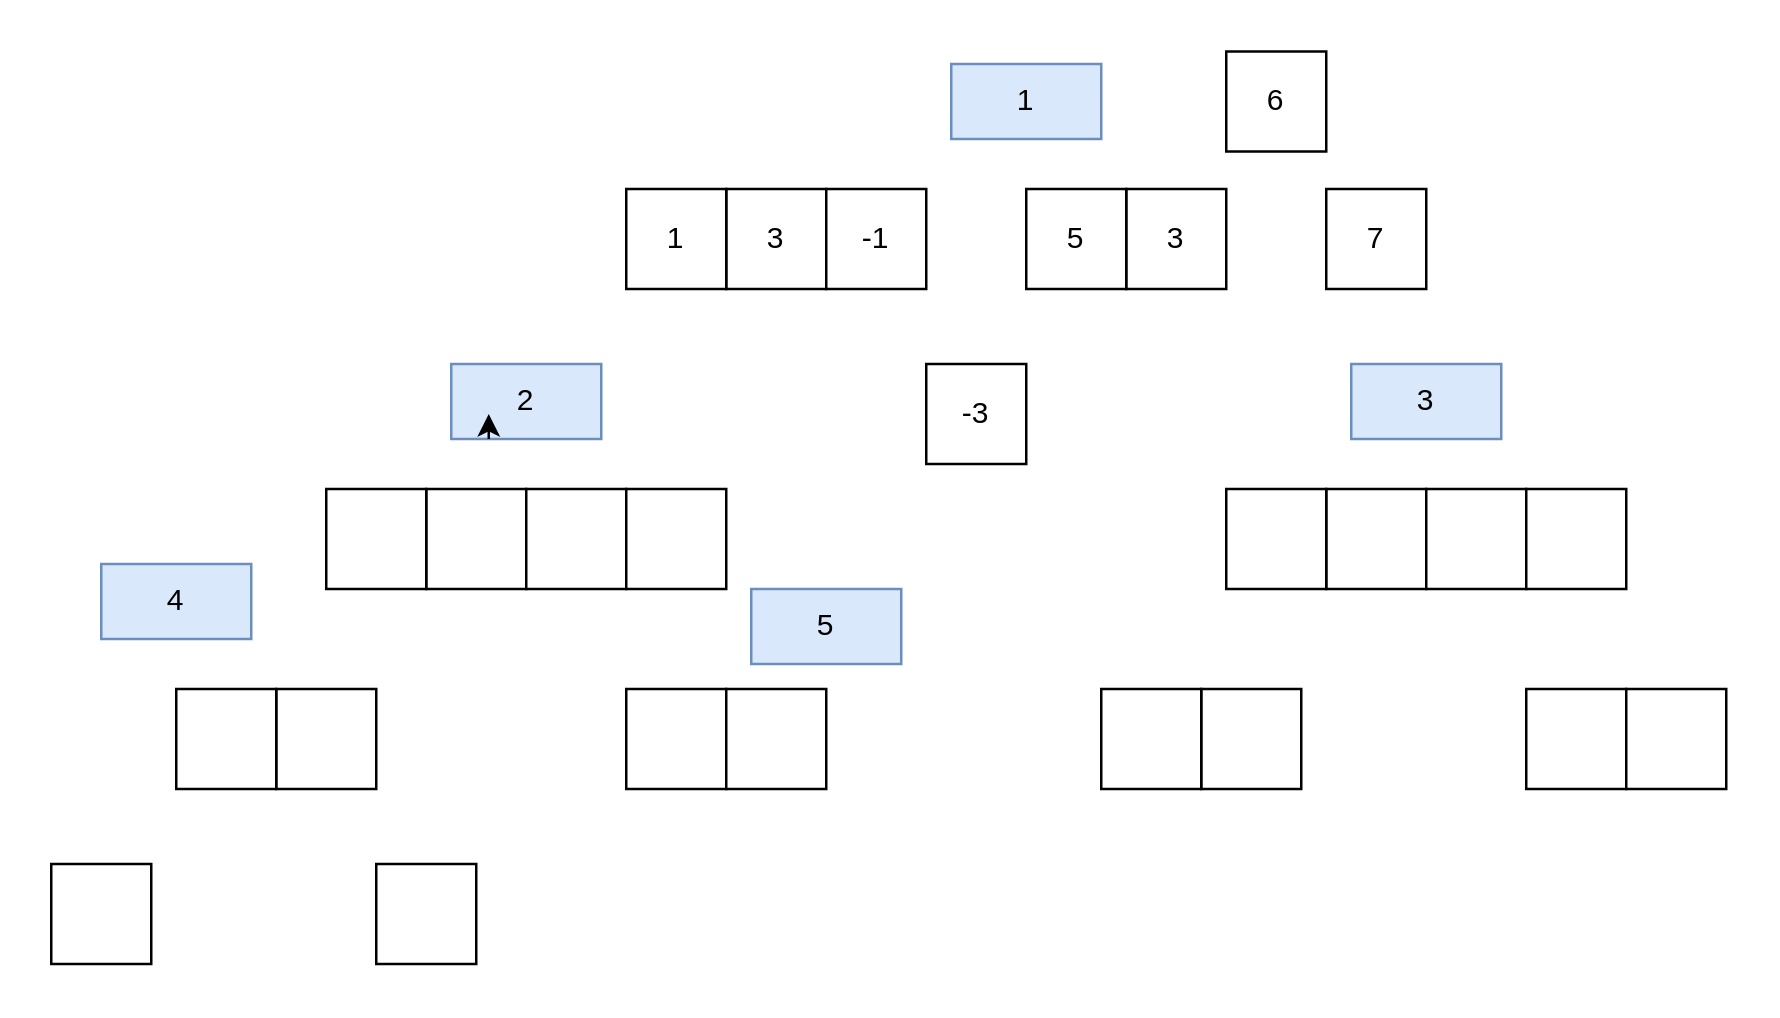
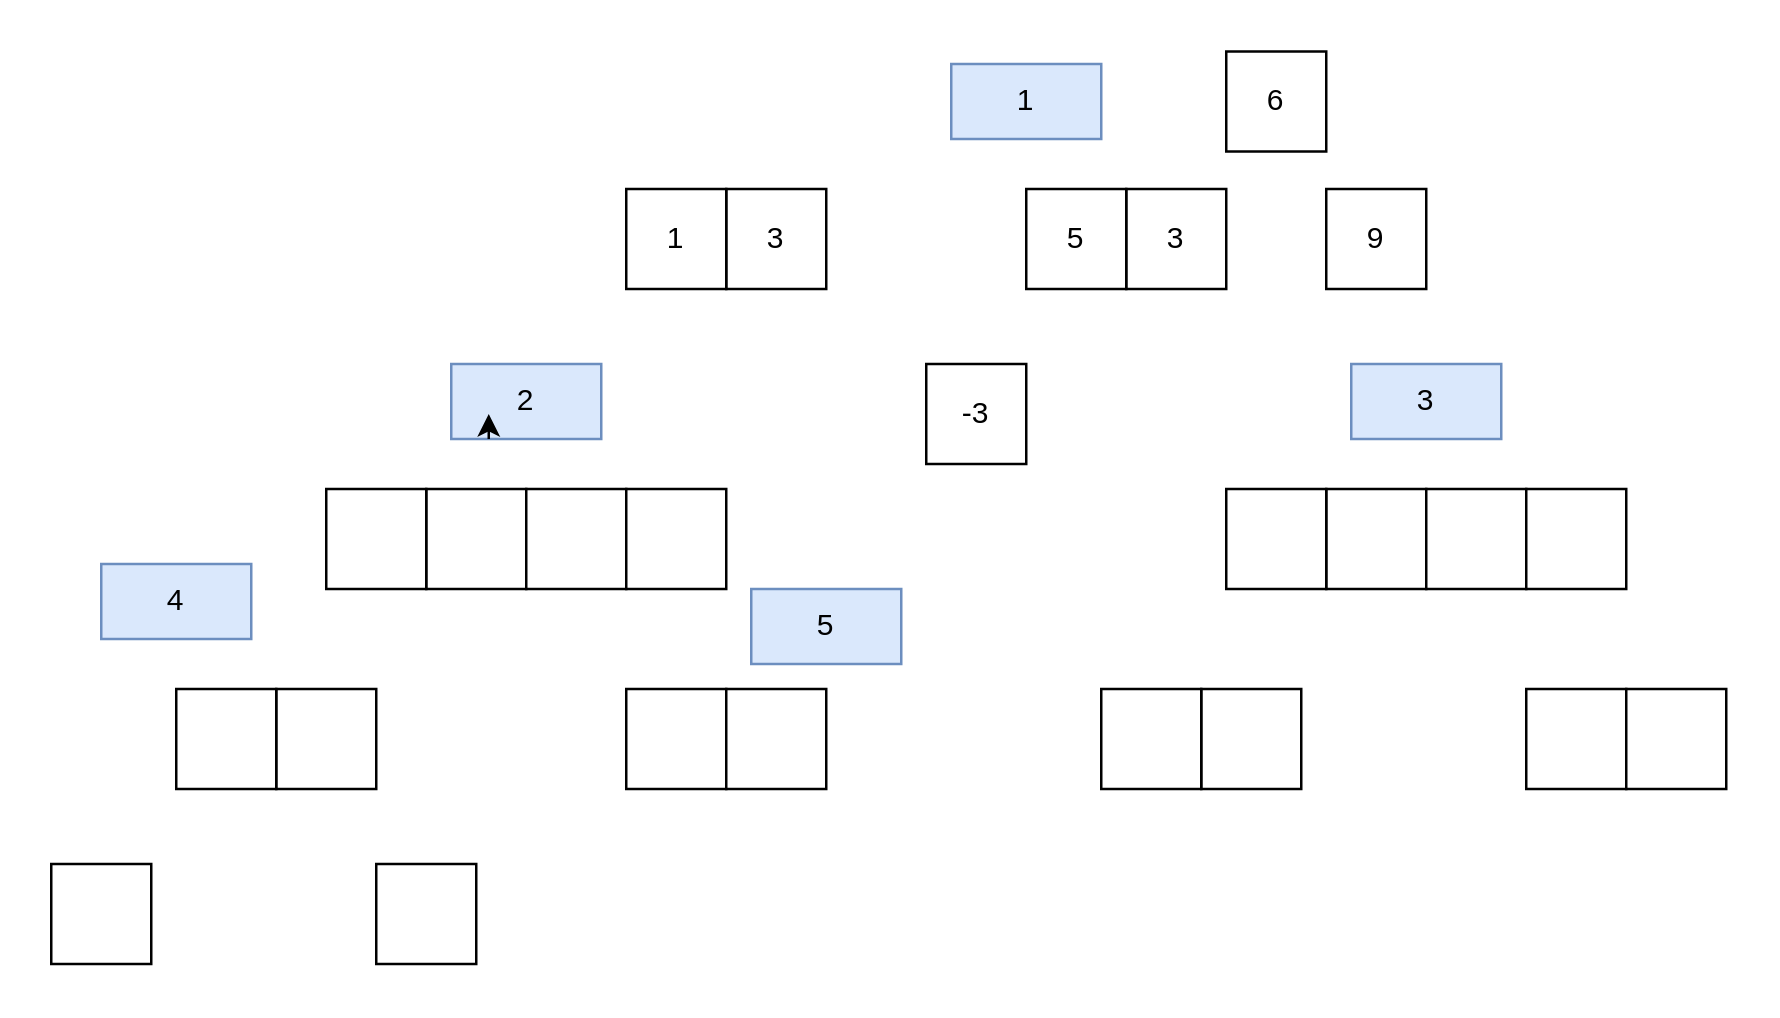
(876, 239) -> none
(1376, 239) -> (1376, 239)
